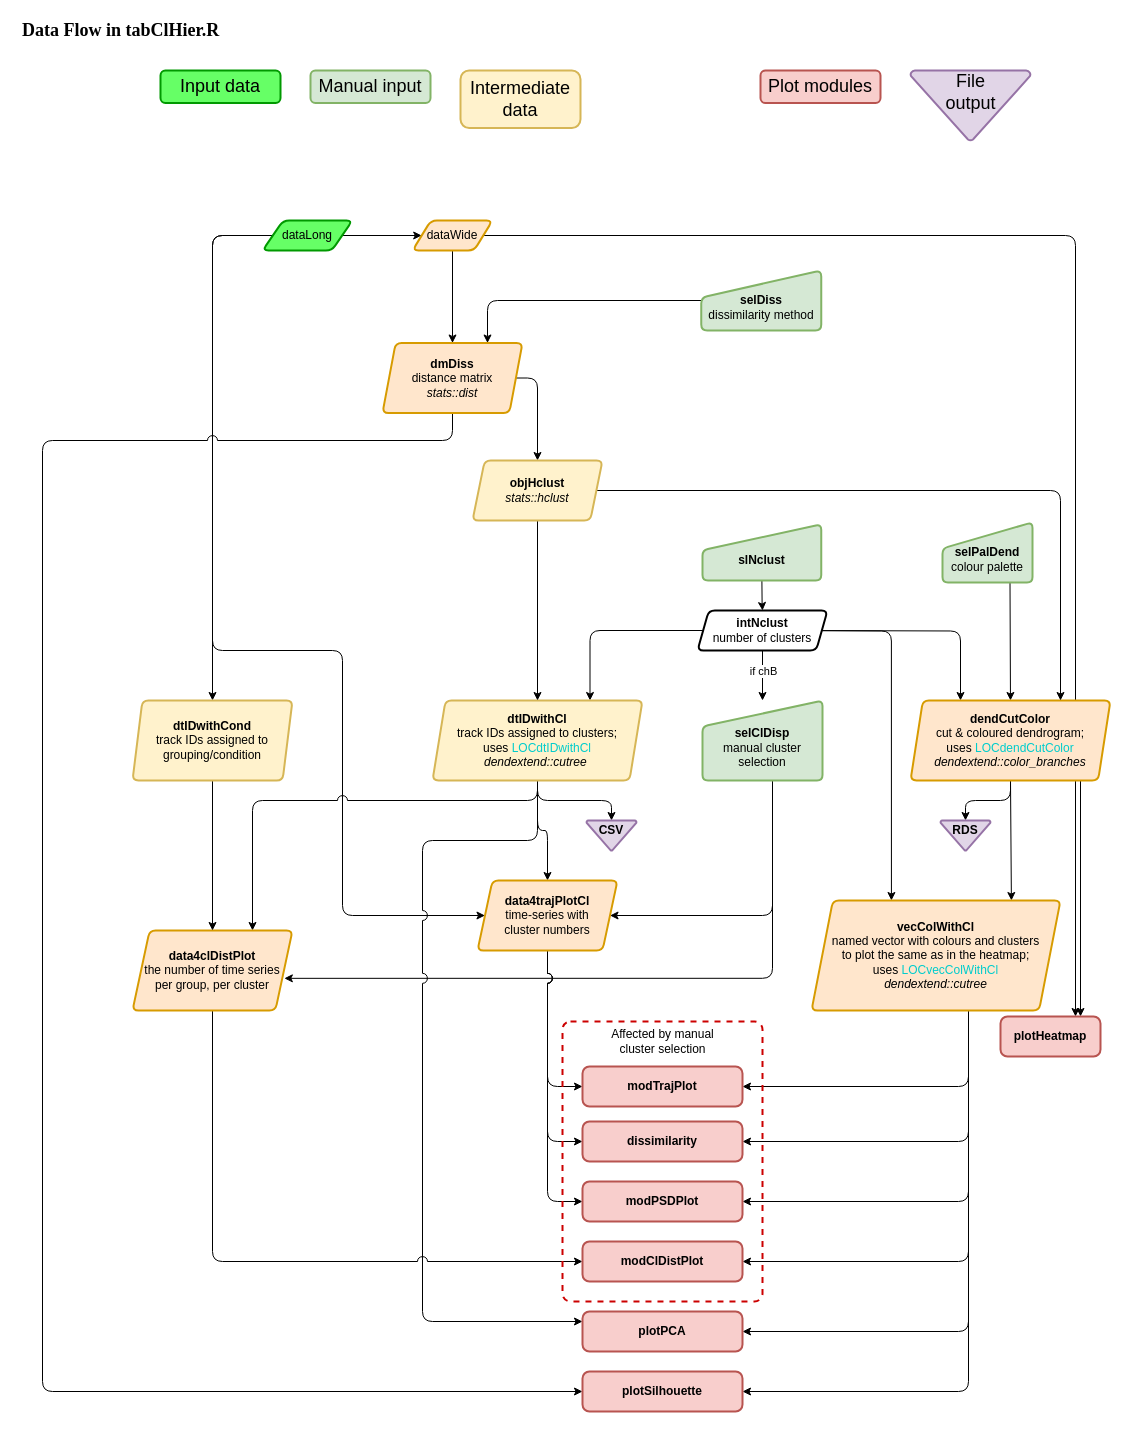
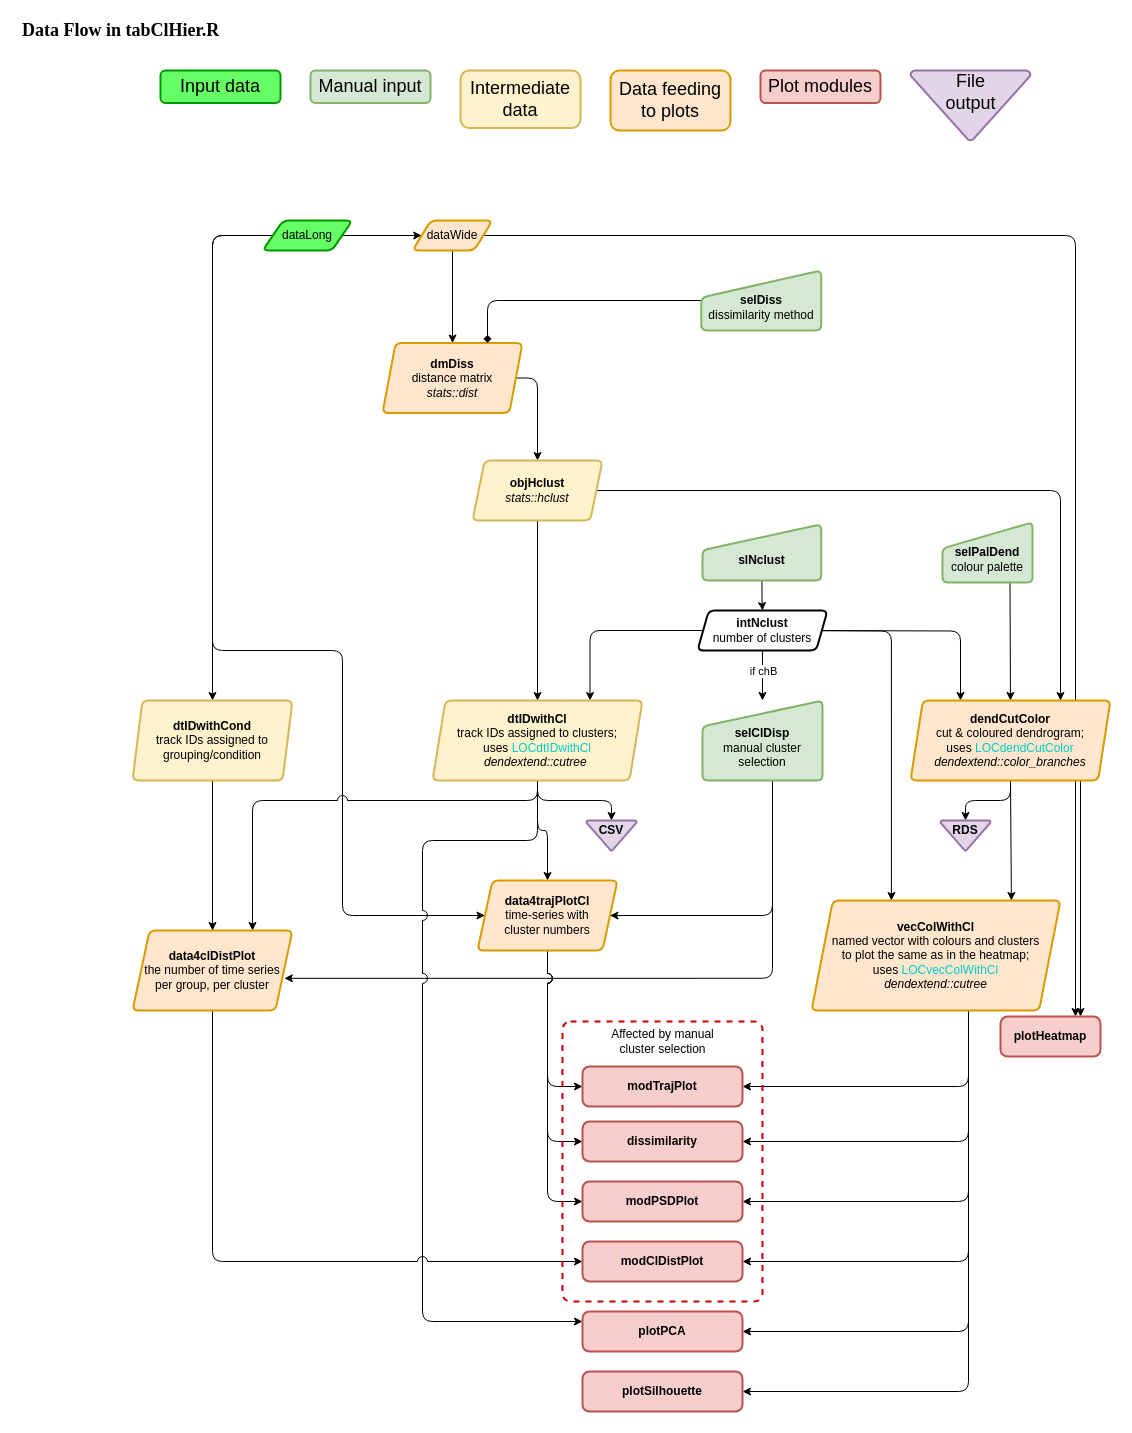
none -> (671, 101)
(488, 335) -> (488, 334)
(43, 969) -> none
